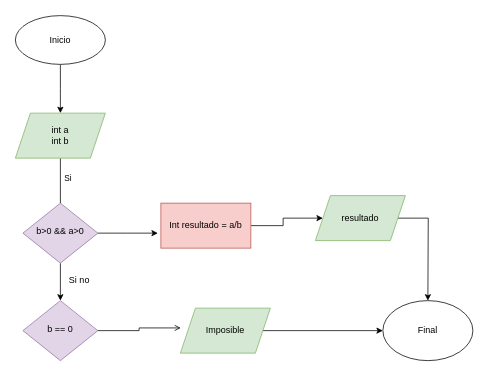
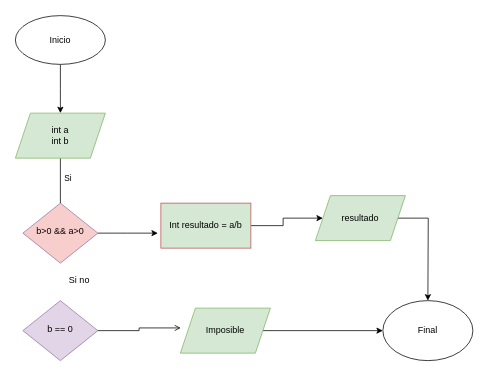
(206, 225) -> (206, 225)
(60, 233) -> (60, 233)
(60, 279) -> none
